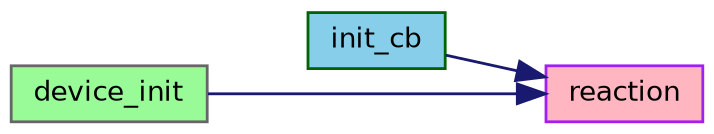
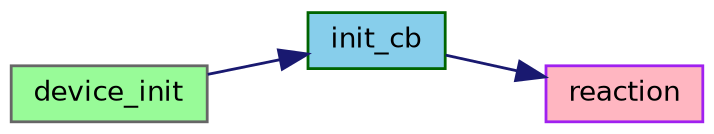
(362, 94) -> (244, 67)
